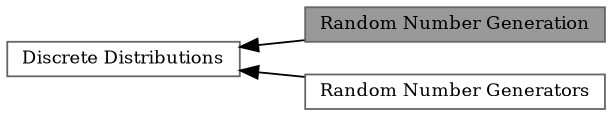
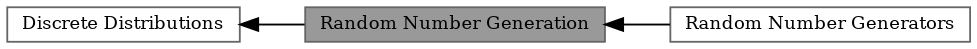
(282, 75) -> (647, 25)
